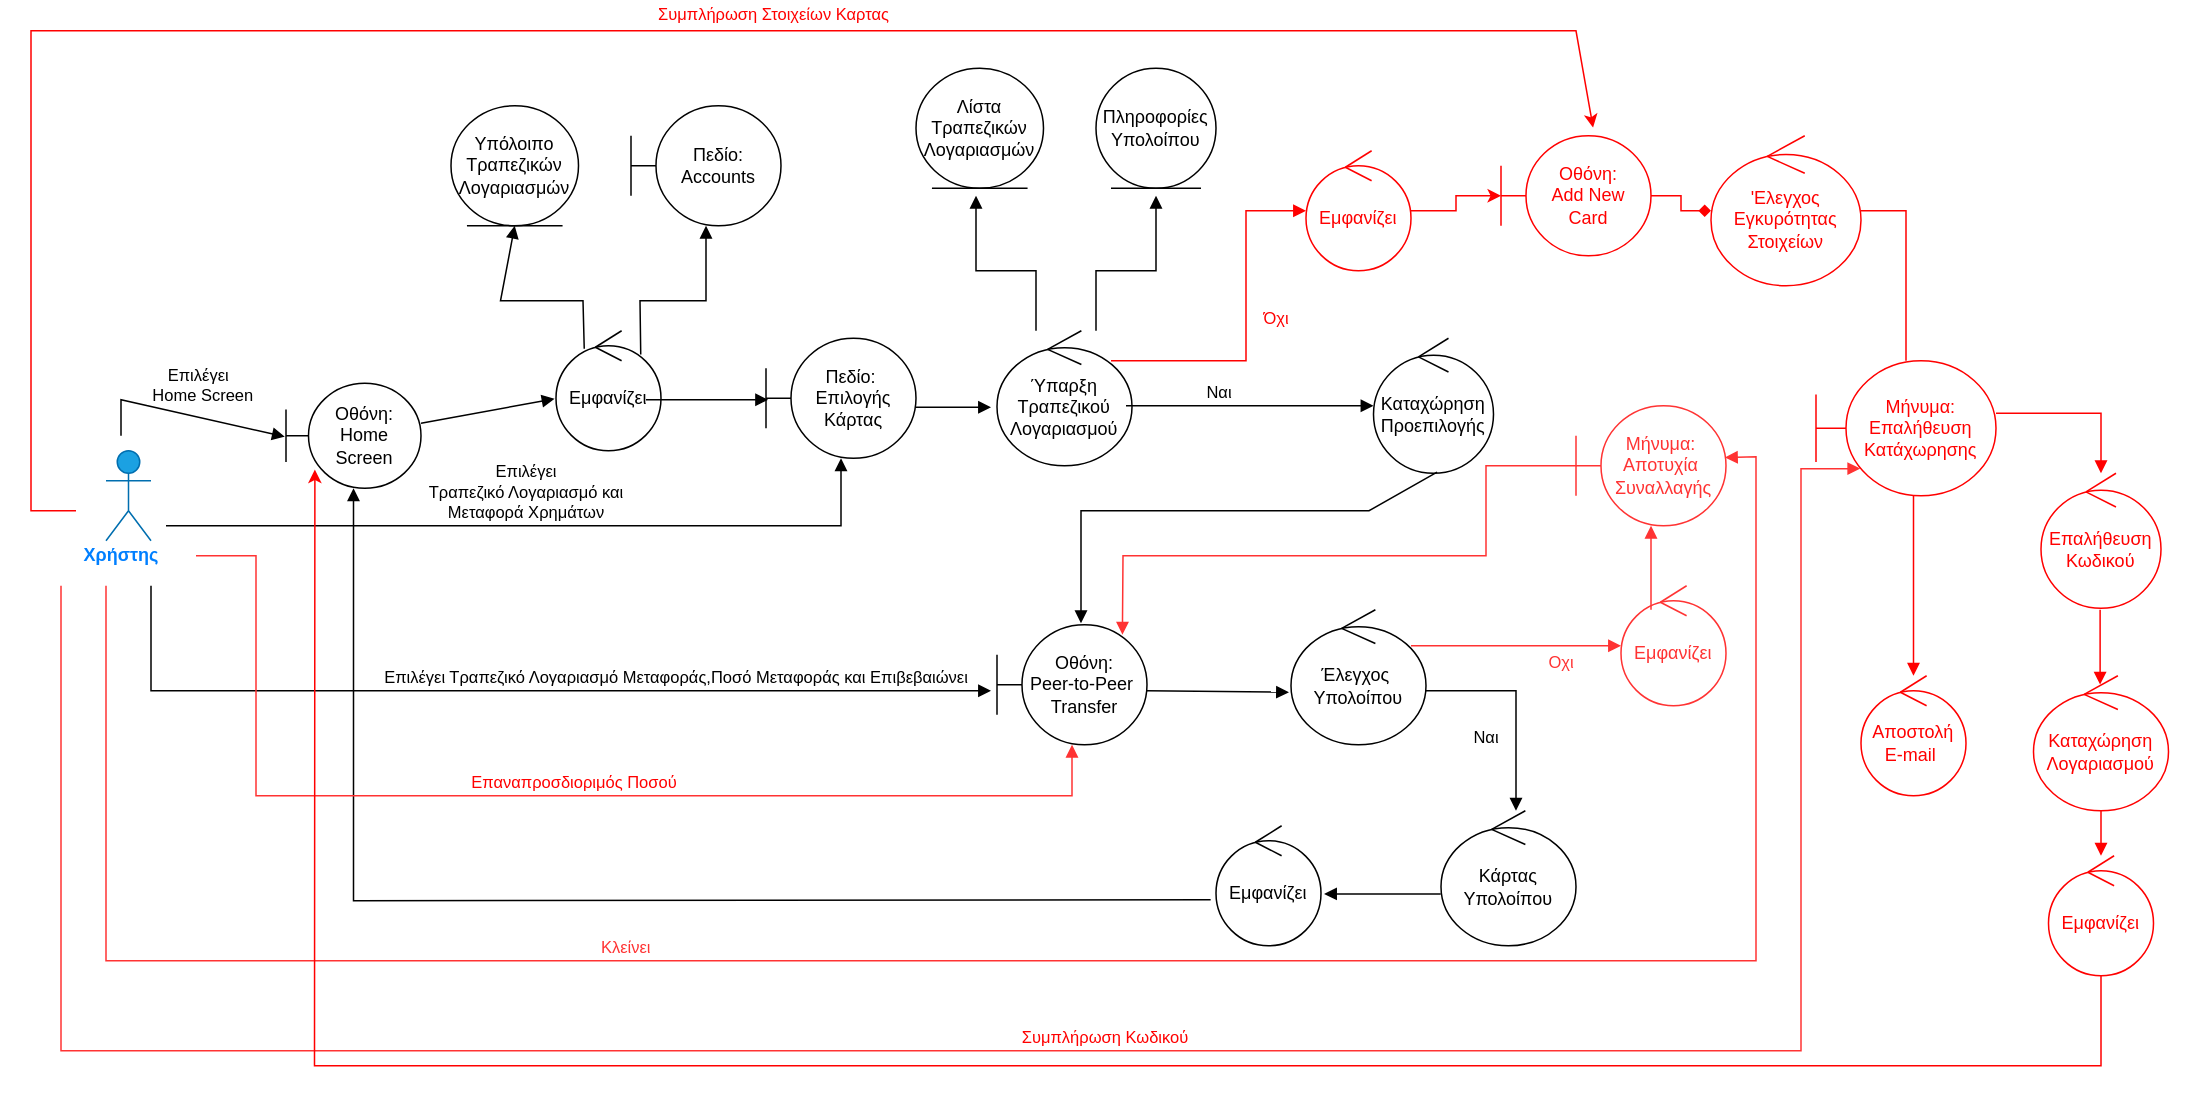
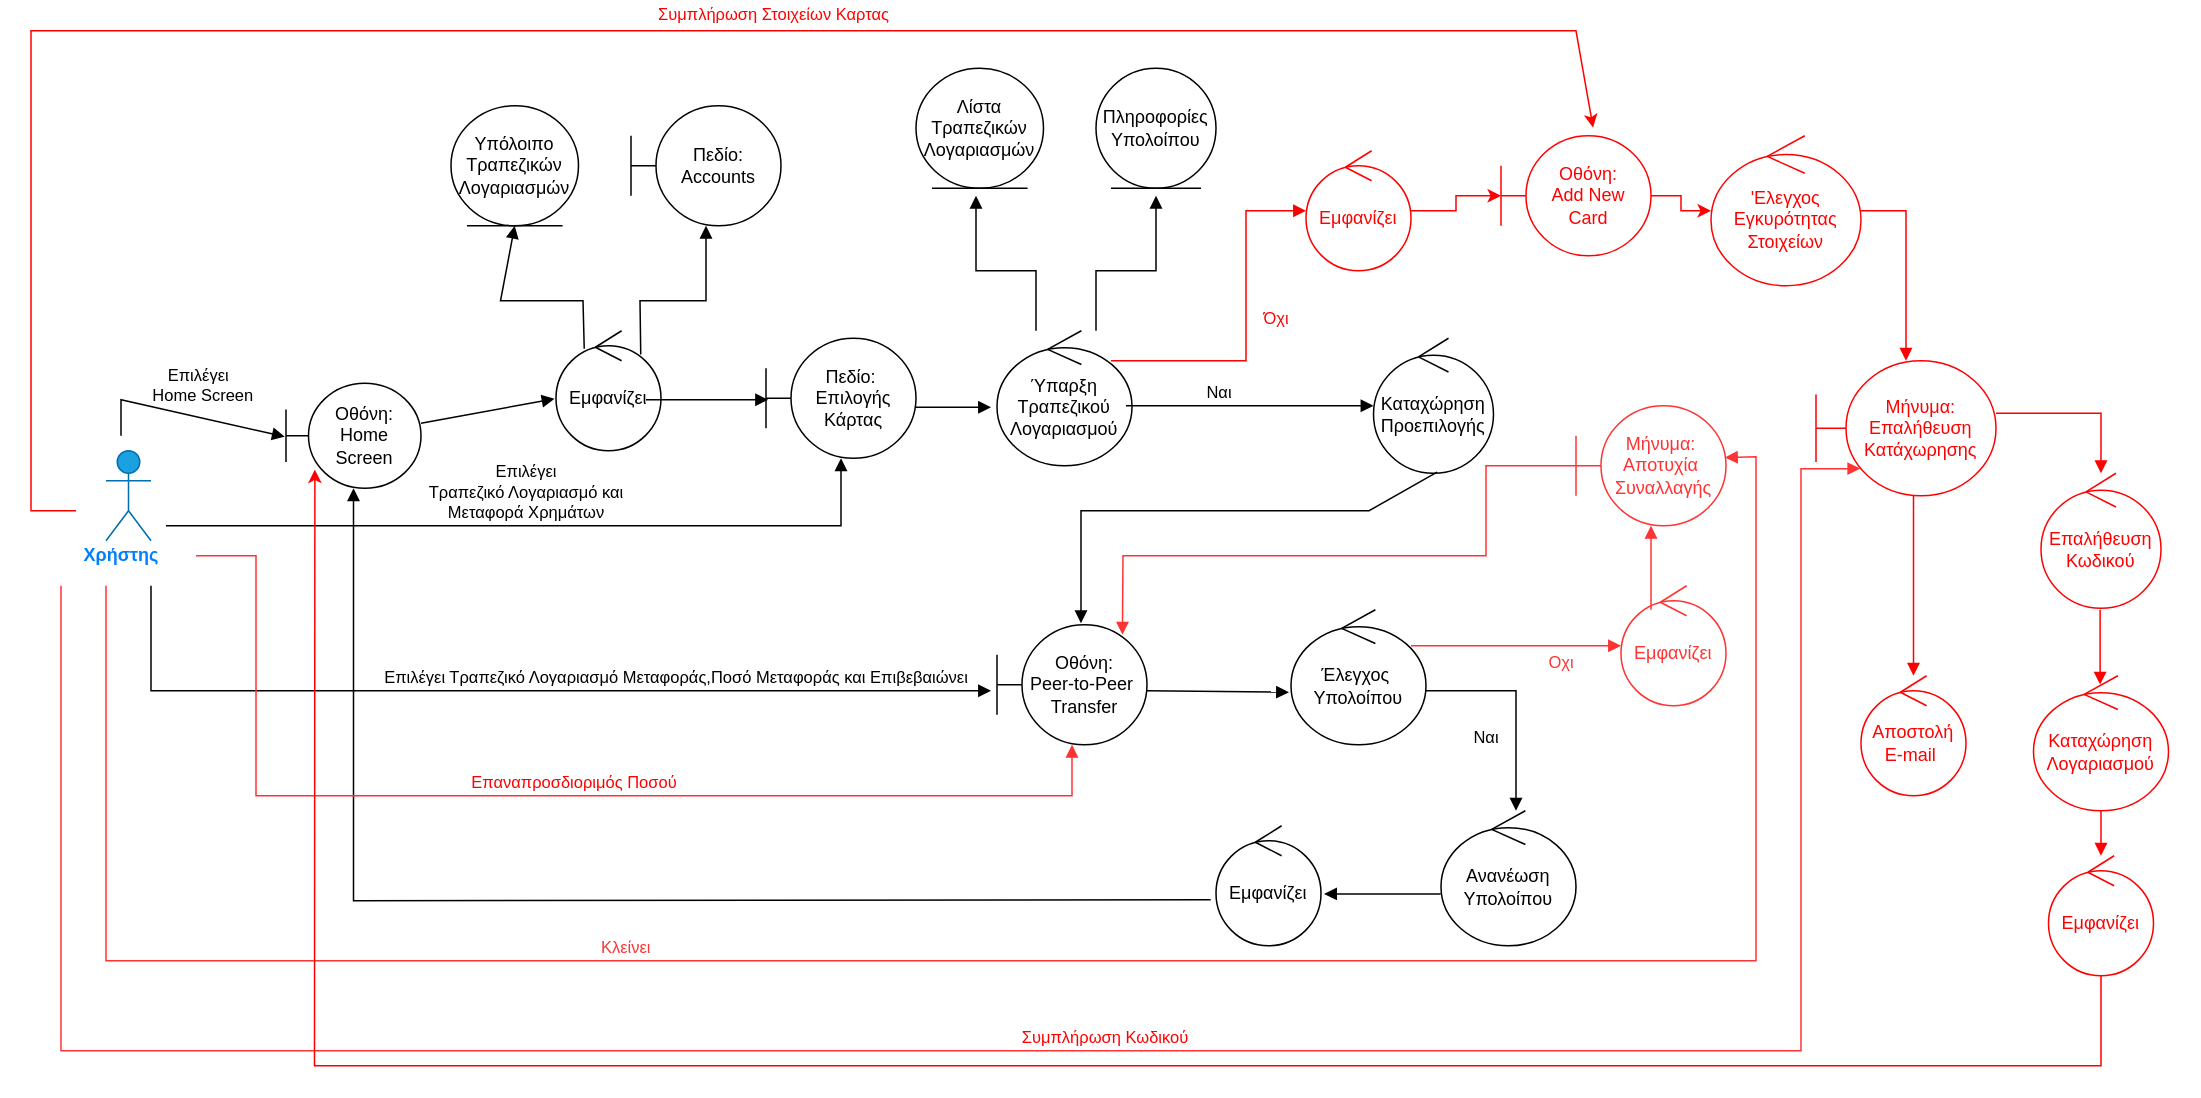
(1698, 211) -> (1699, 211)
(1906, 352) -> (1906, 347)
(1508, 887) -> (1508, 887)
